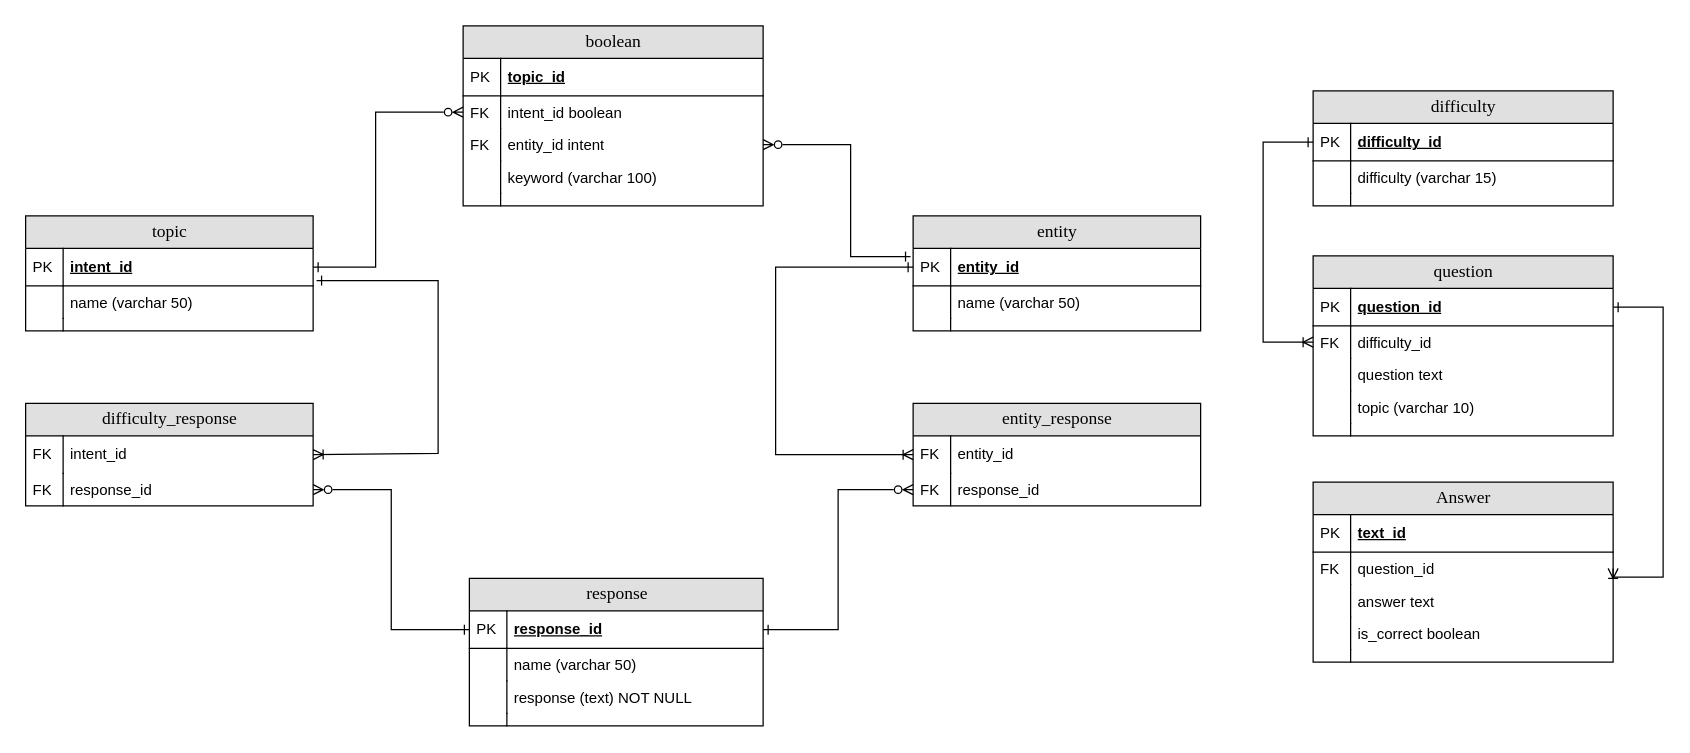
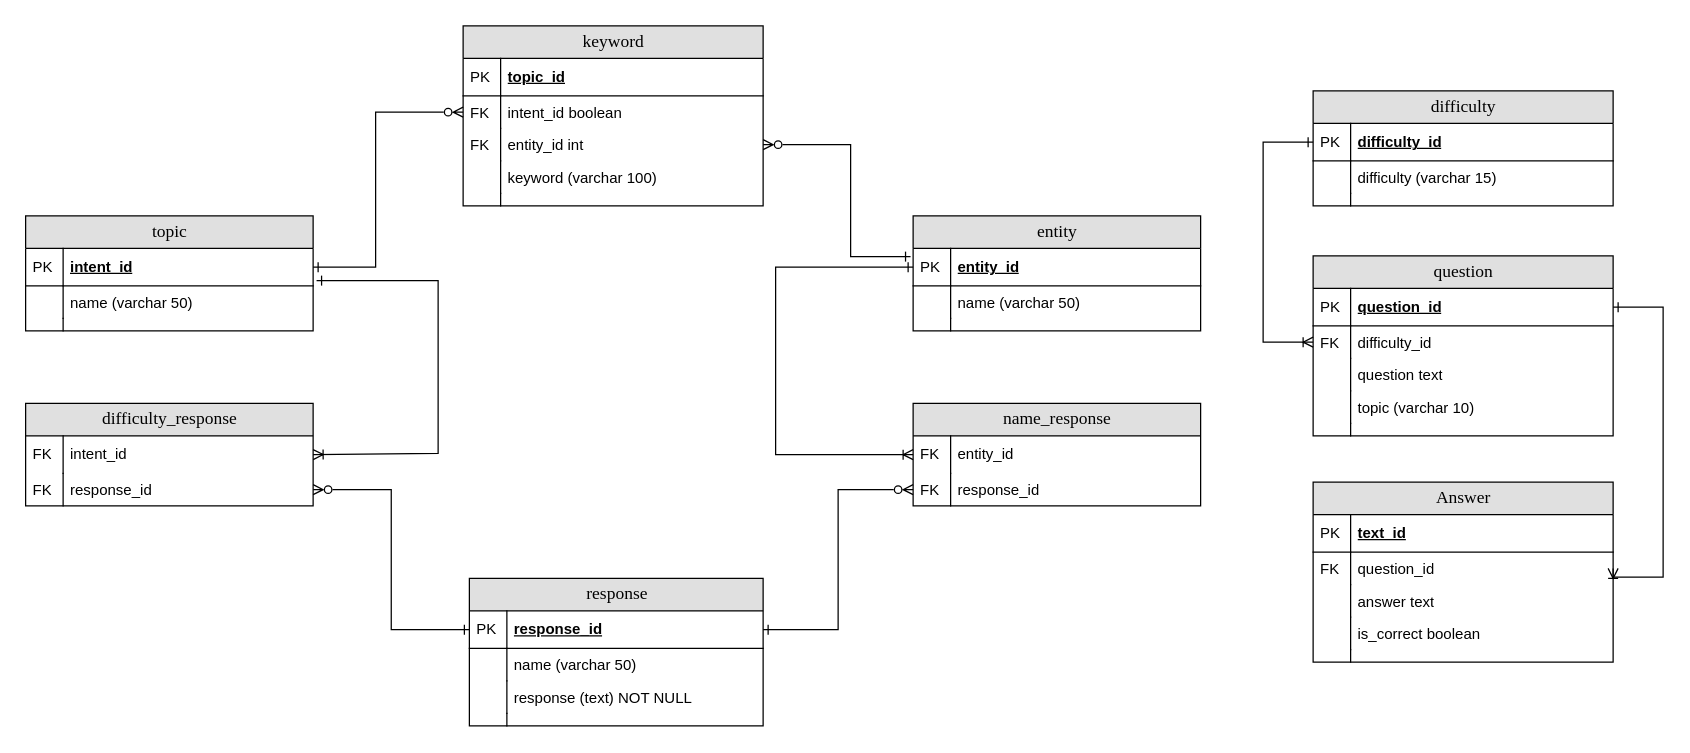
(614, 42) -> (614, 42)
(568, 146) -> (555, 146)
(1058, 419) -> (1058, 419)
